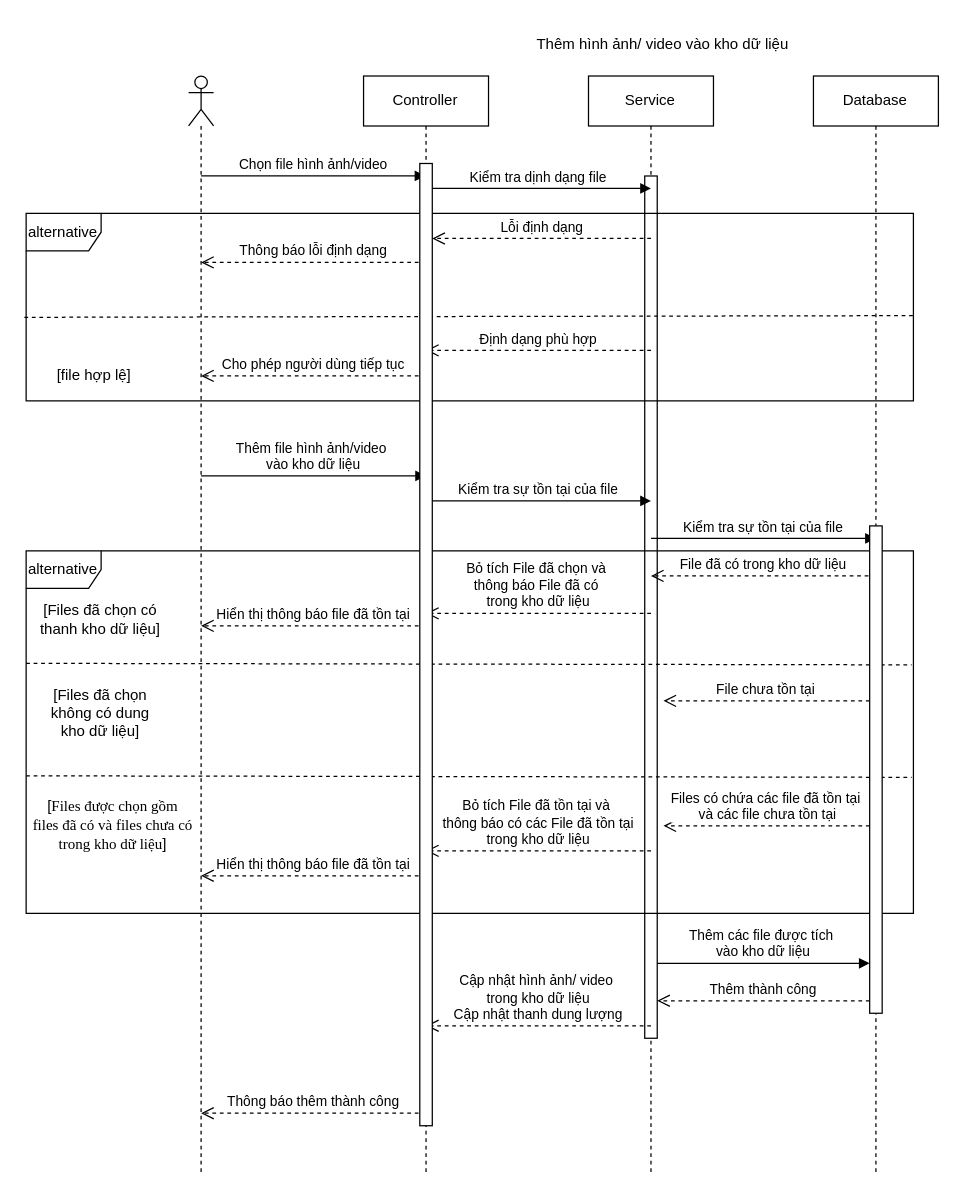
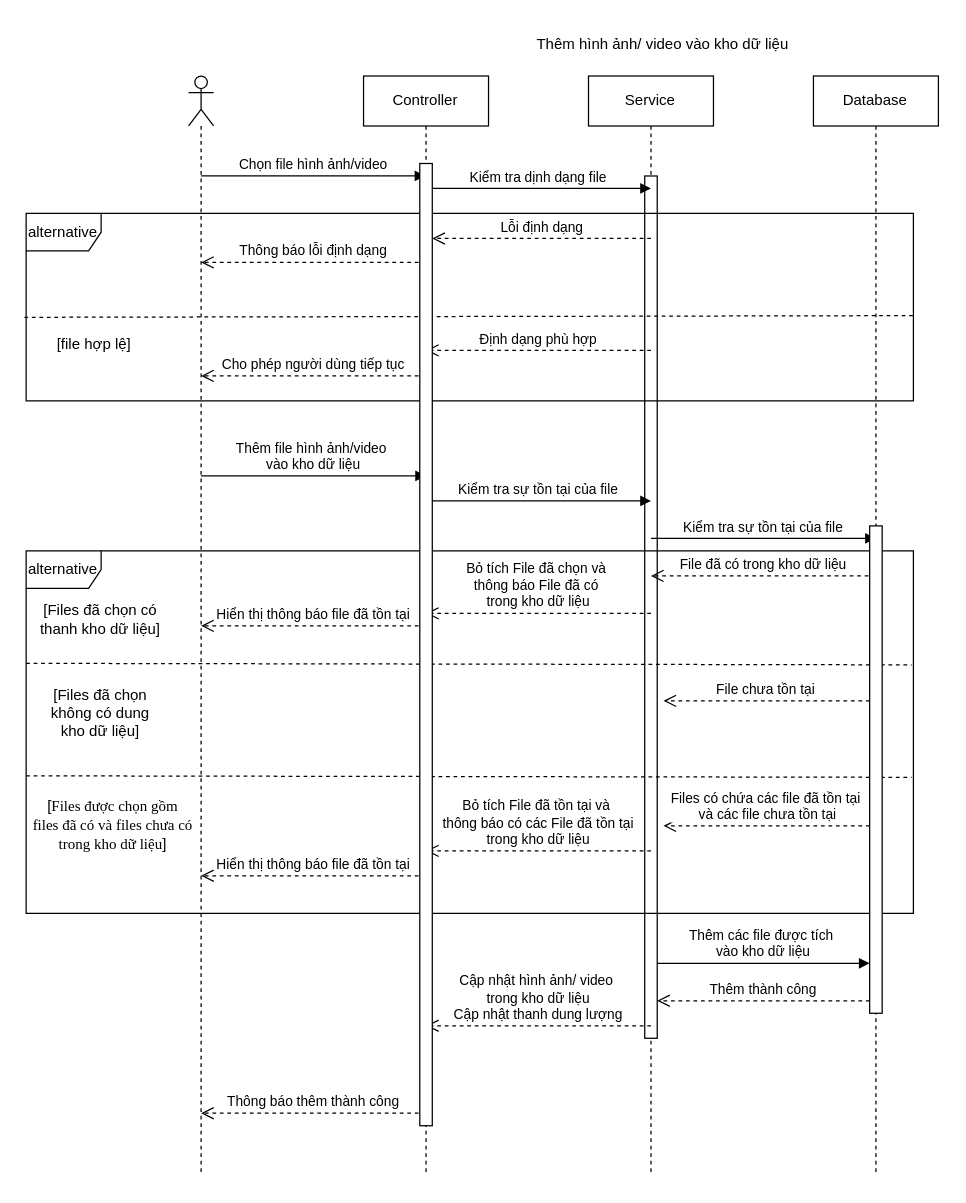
(95, 376) -> (95, 344)
